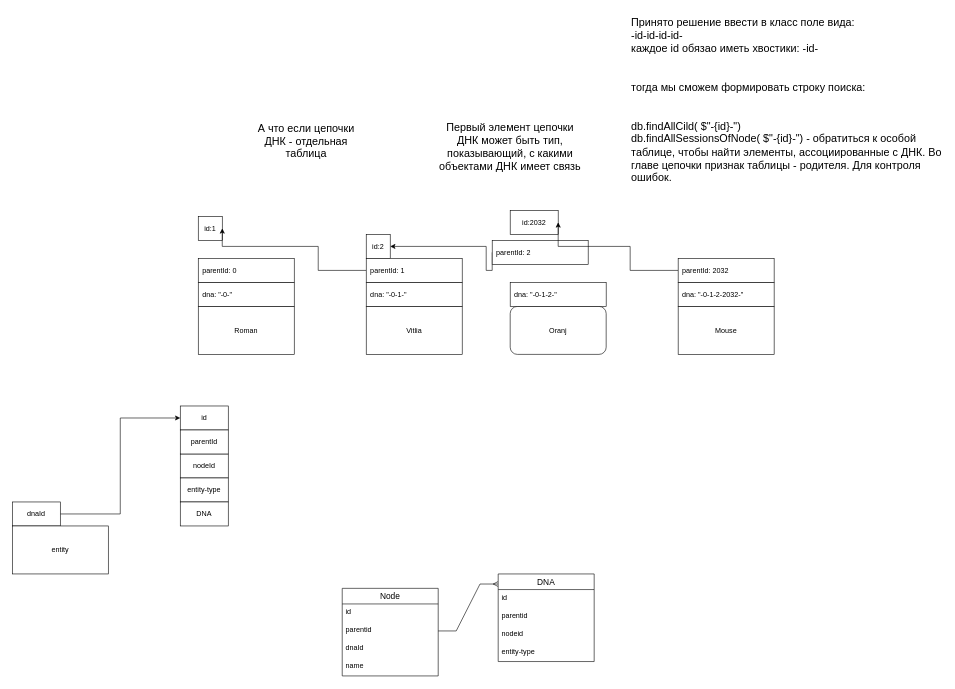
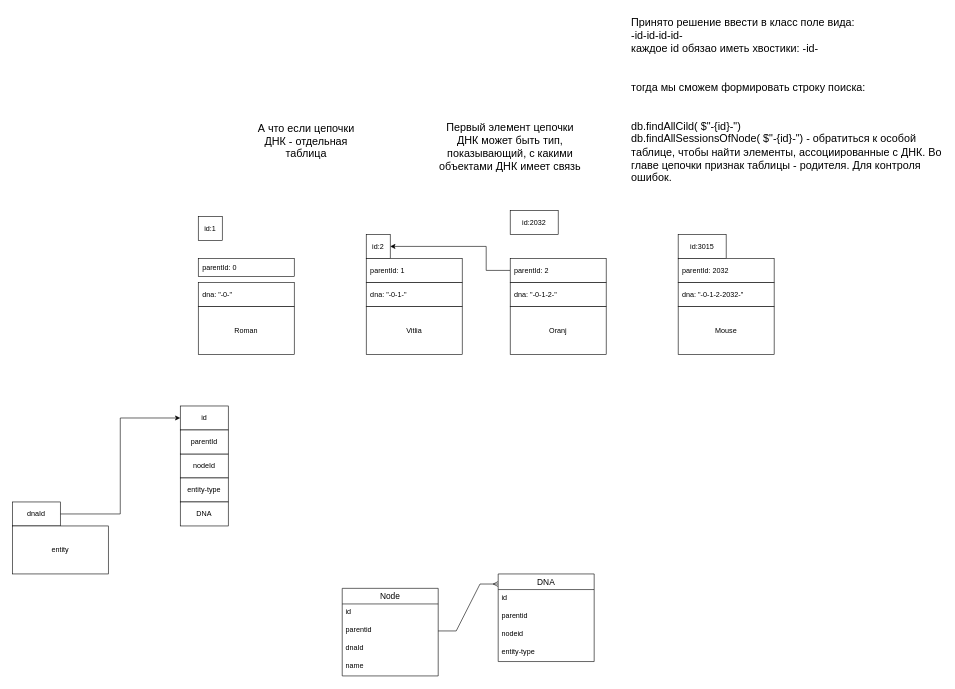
(270, 246) -> none
(591, 246) -> none
none -> (702, 246)
(540, 252) -> (558, 270)
(246, 270) -> (246, 267)
(558, 330) -> (558, 330)
